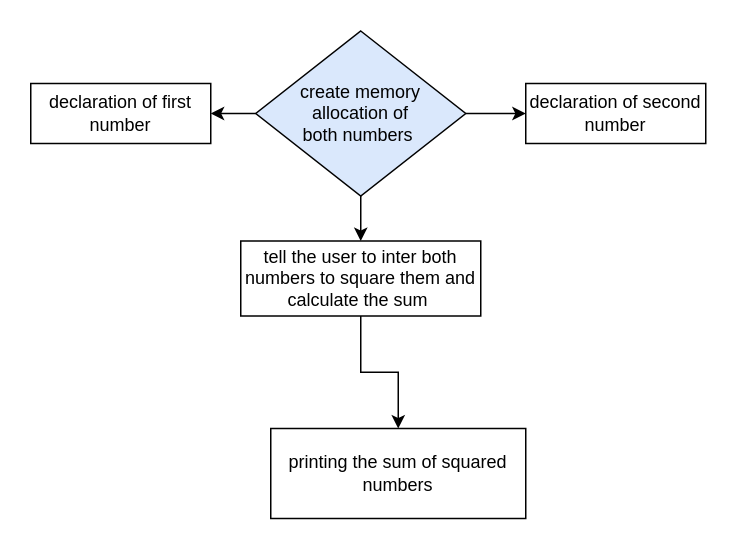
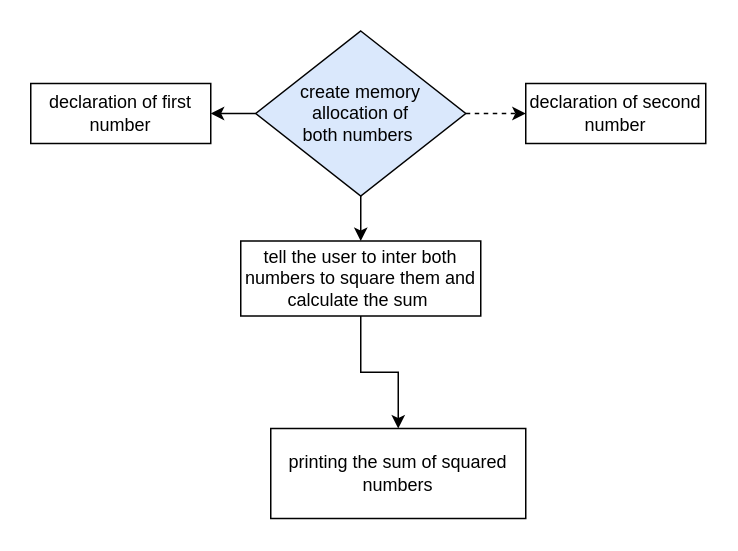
(490, 113) -> (490, 113)
